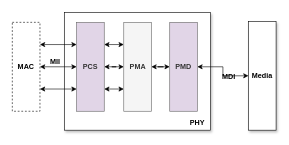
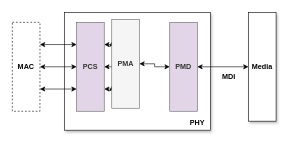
(55, 62) -> none
(137, 67) -> (125, 64)
(262, 76) -> (262, 67)
